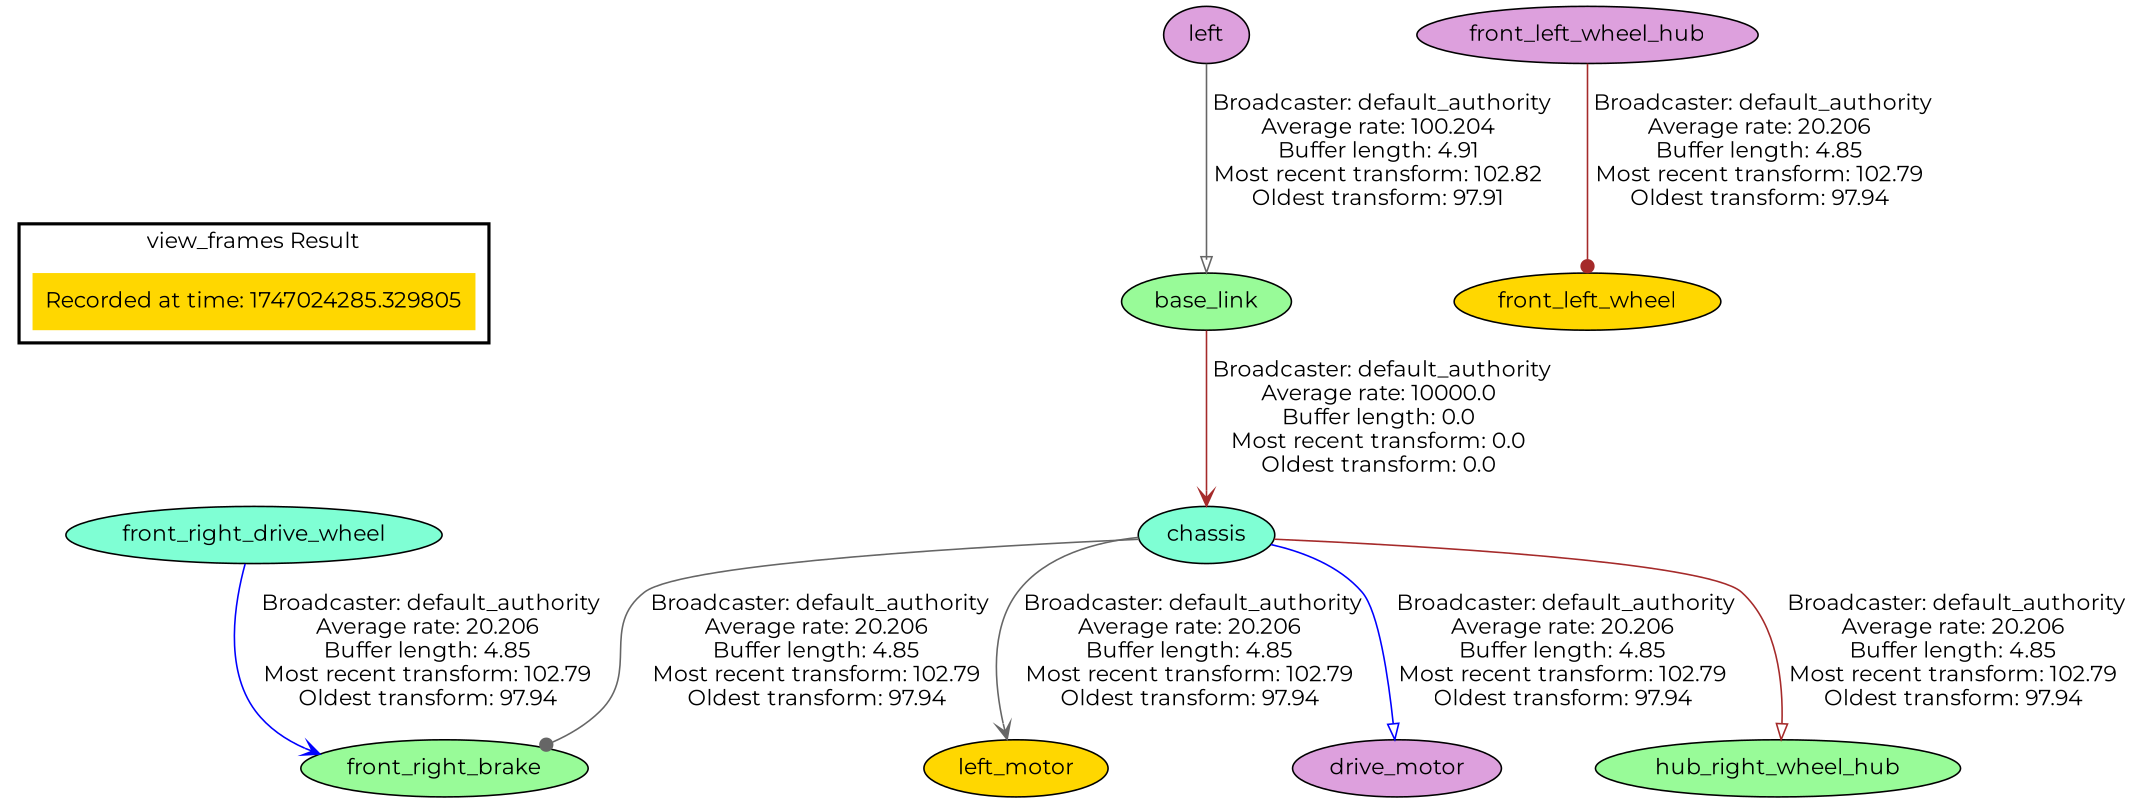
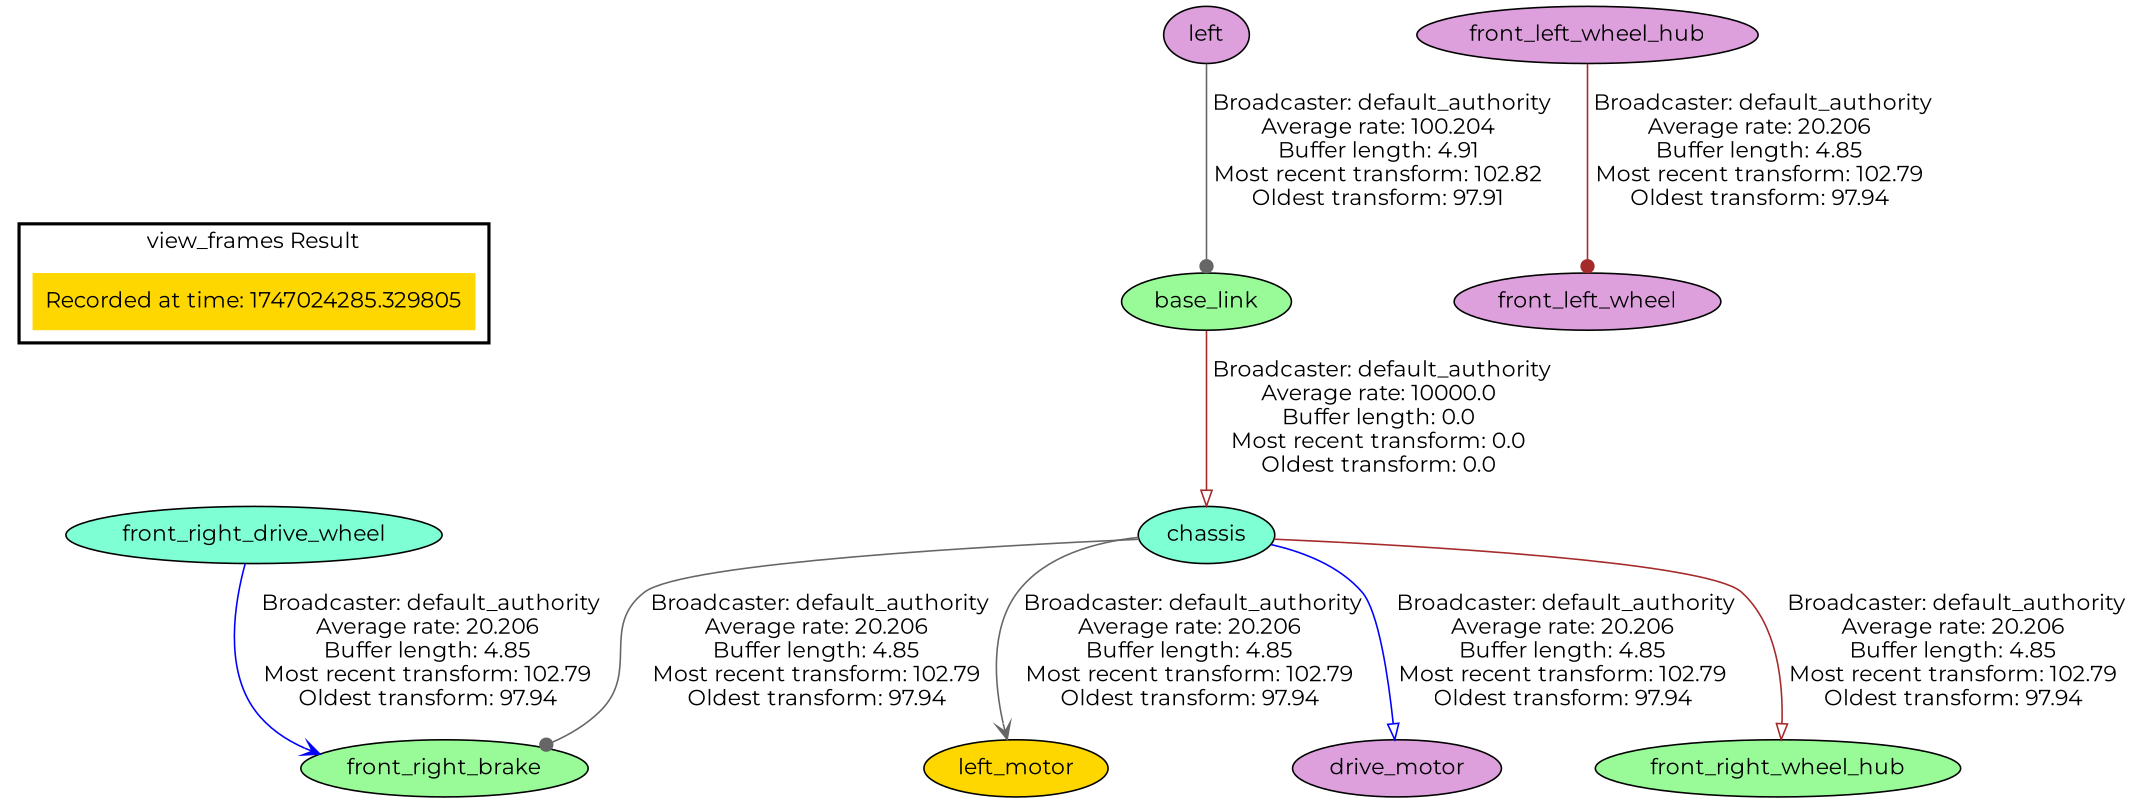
(1206, 162) -> (1206, 162)
(1588, 302) -> (1588, 302)
(1206, 410) -> (1206, 410)
(1778, 768) -> (1778, 768)
